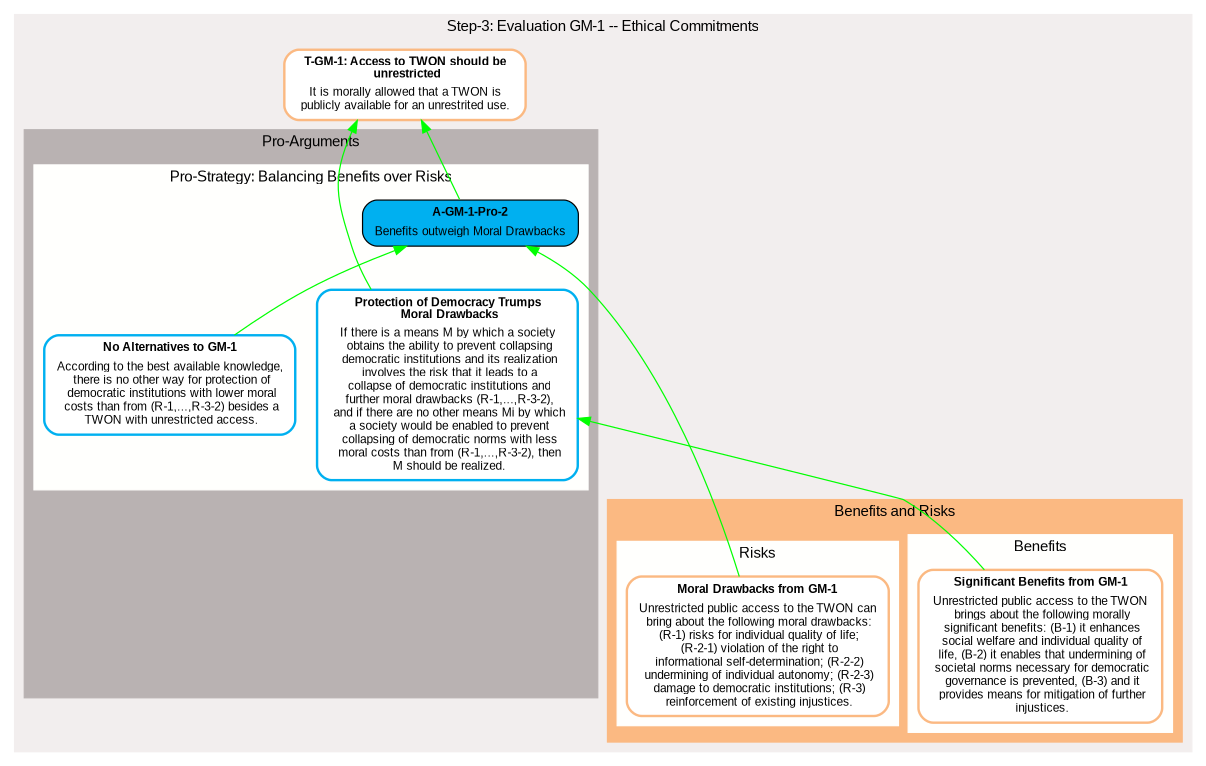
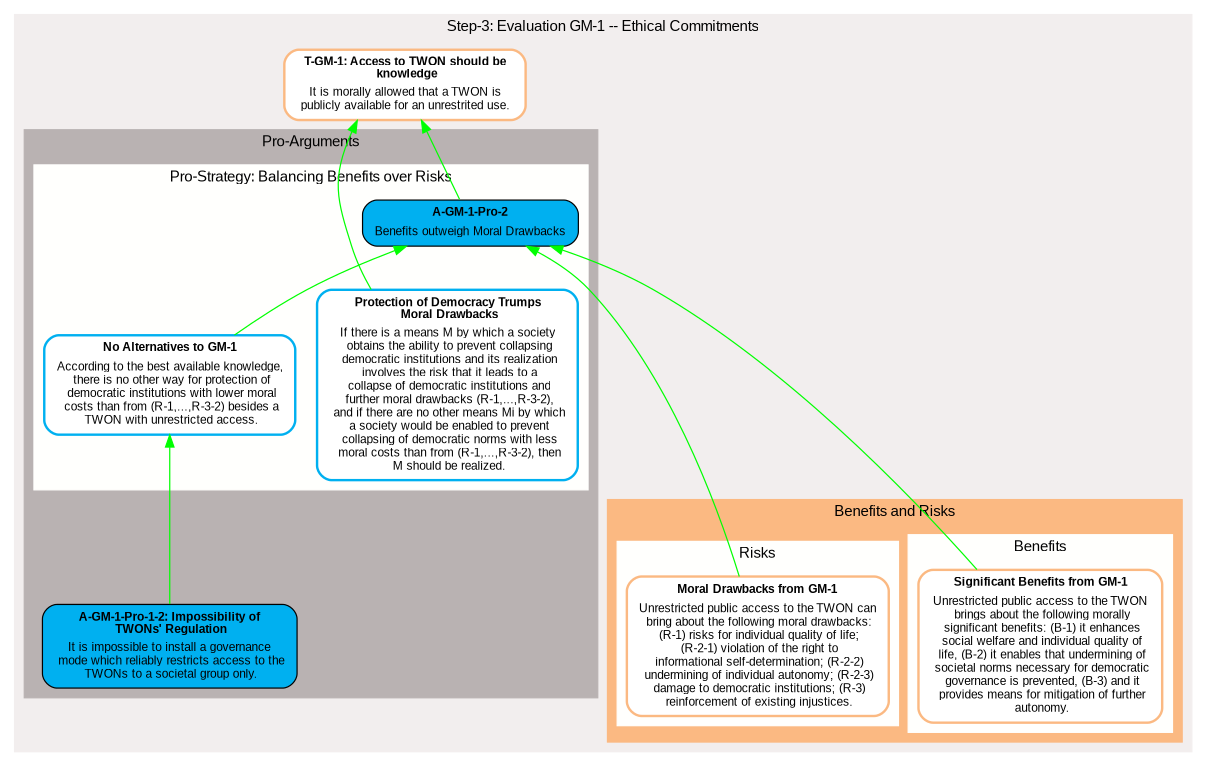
(406, 74) -> (406, 74)
(799, 473) -> (788, 385)
none -> (170, 646)
(1041, 708) -> (1041, 708)
